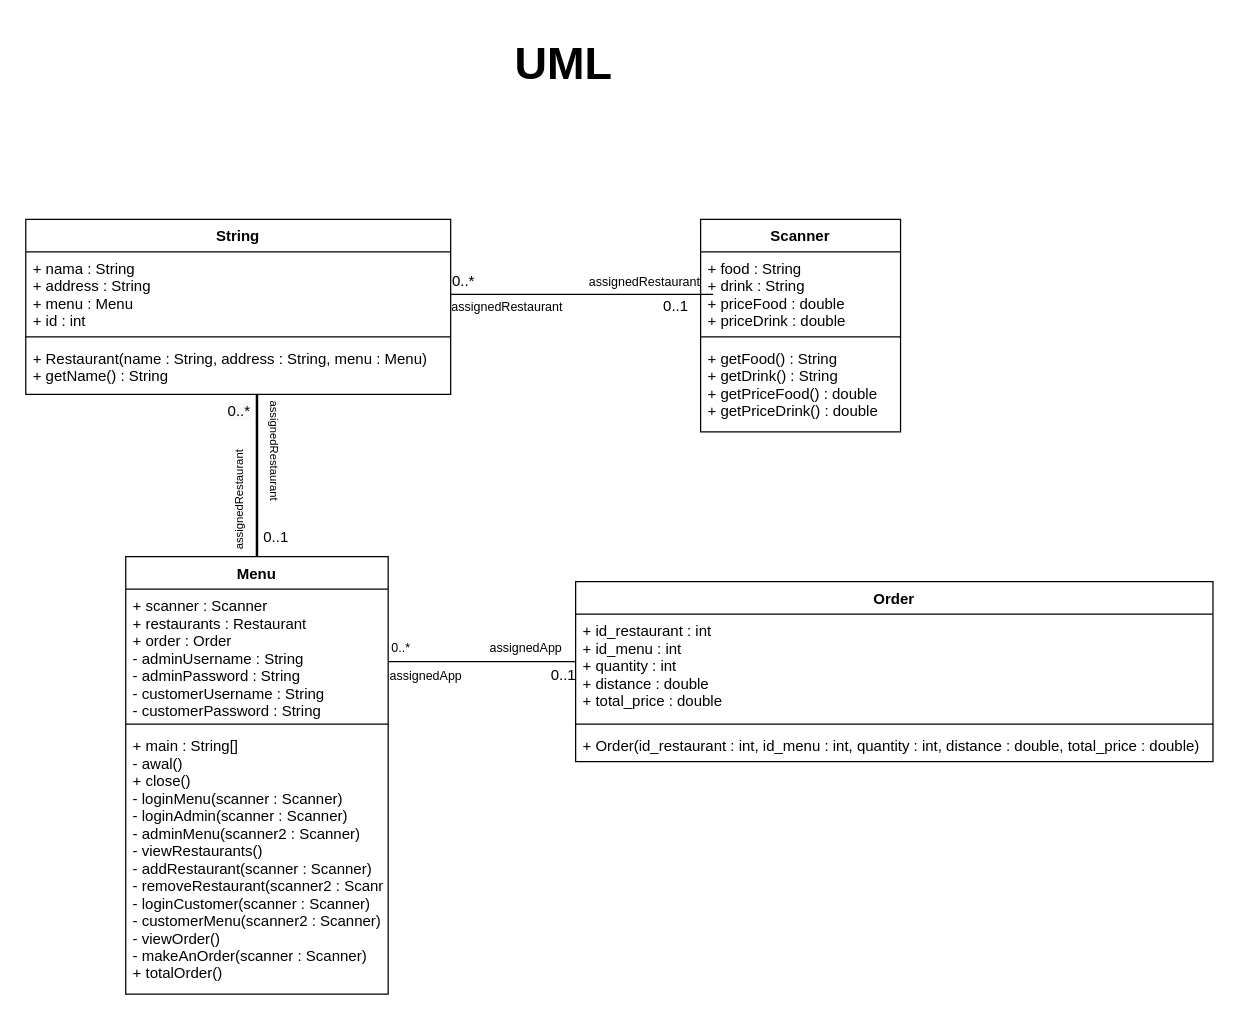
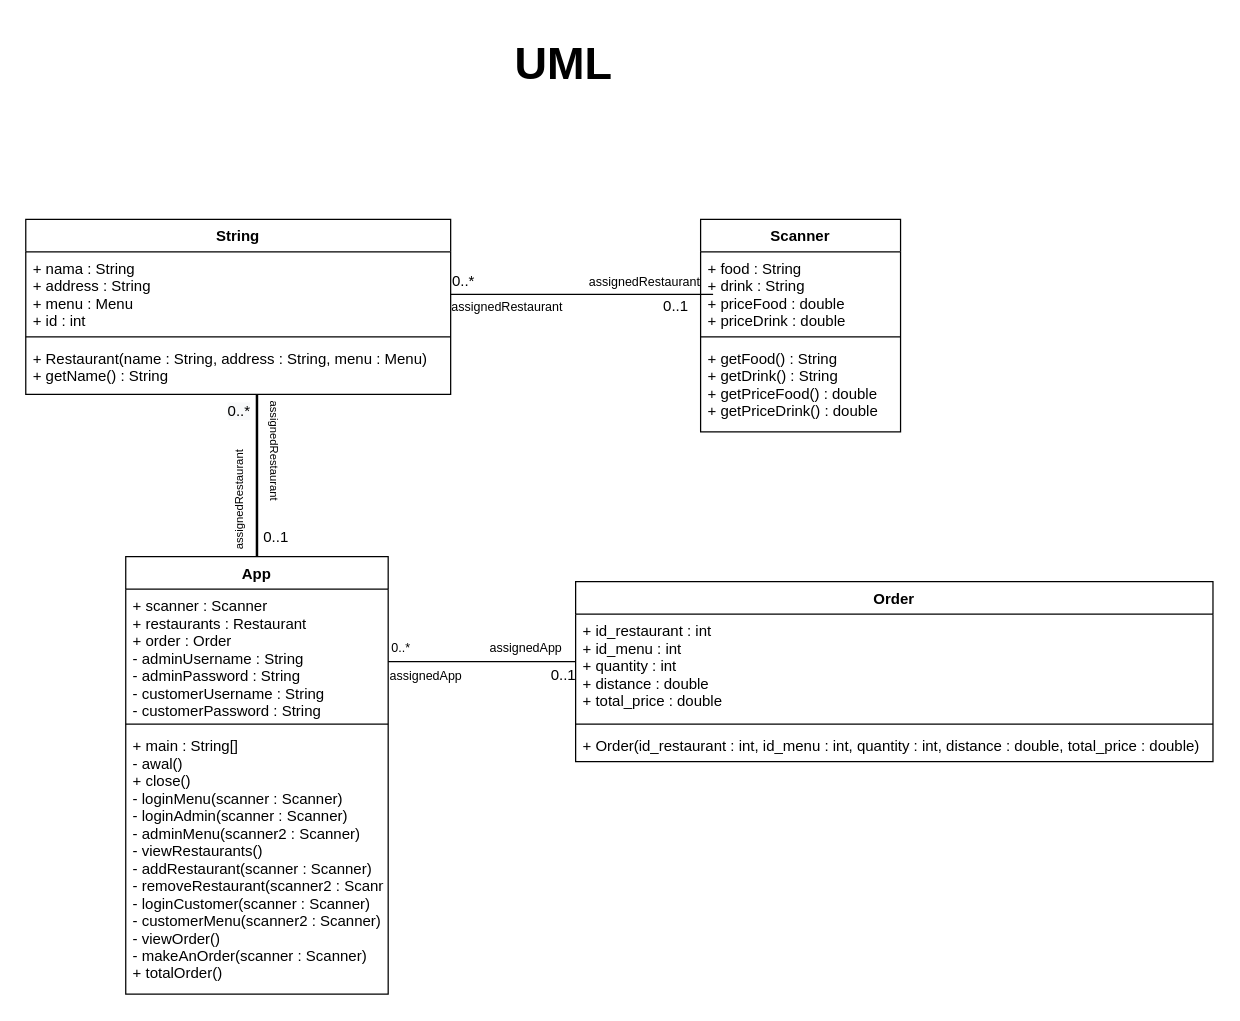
(256, 574) -> (256, 574)
